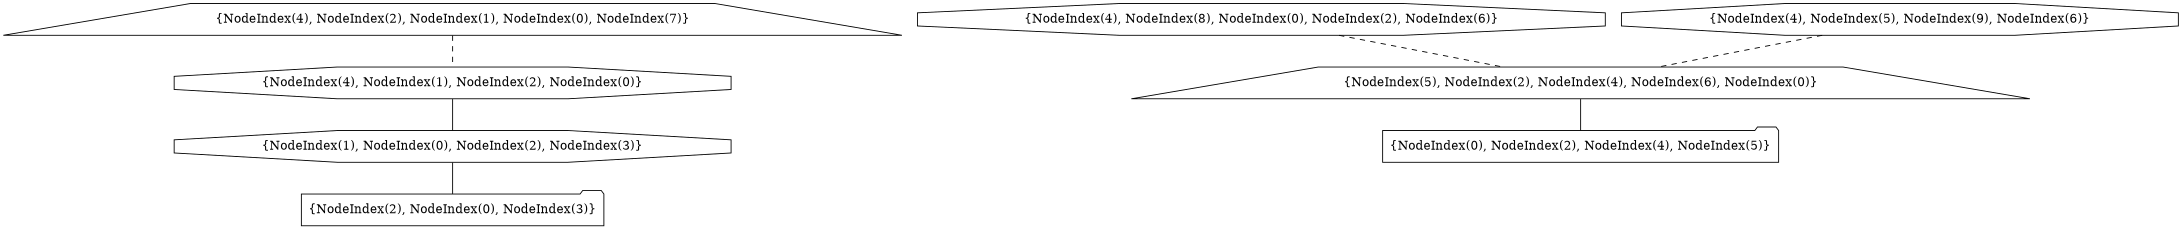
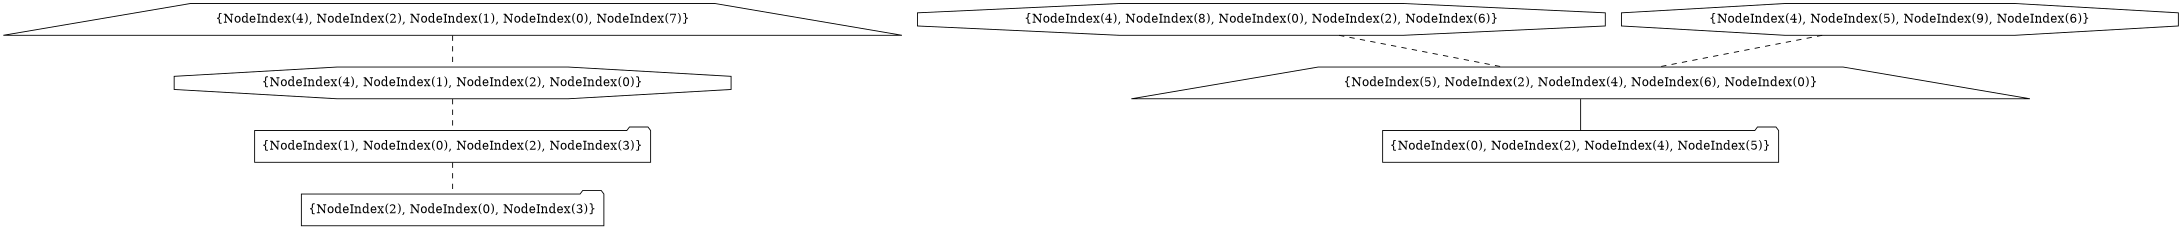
(453, 115) -> (453, 115)
(453, 146) -> (453, 146)
(453, 178) -> (453, 178)
